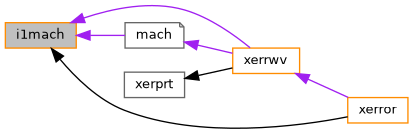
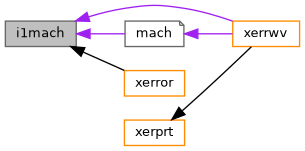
(41, 35) -> (41, 34)
(154, 85) -> (154, 133)
(328, 88) -> none
